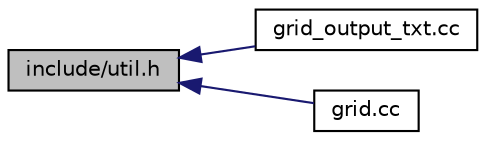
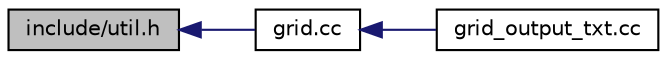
(228, 50) -> (409, 30)
